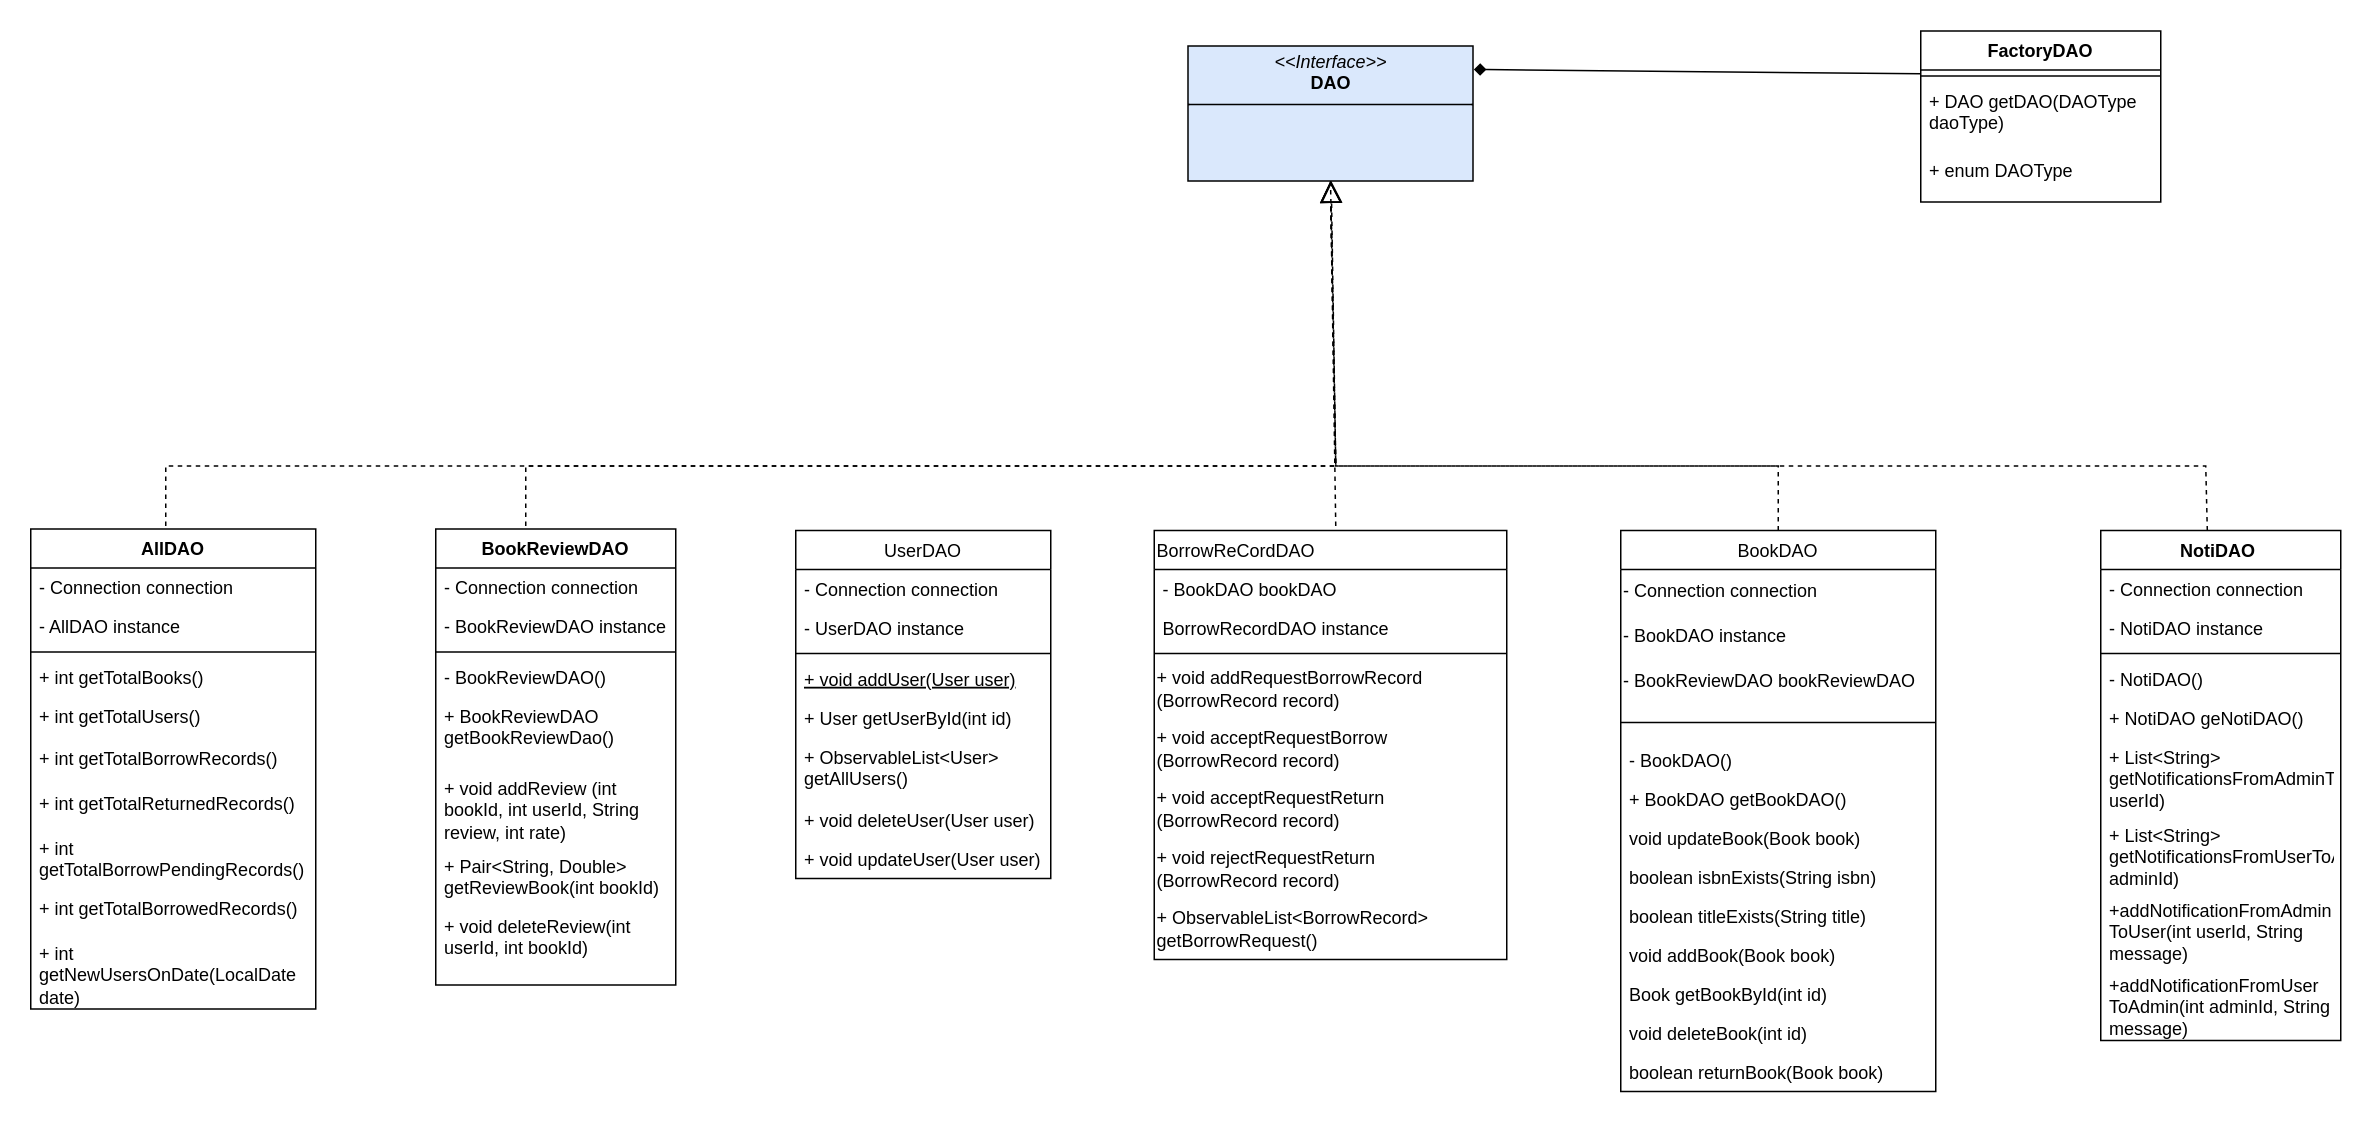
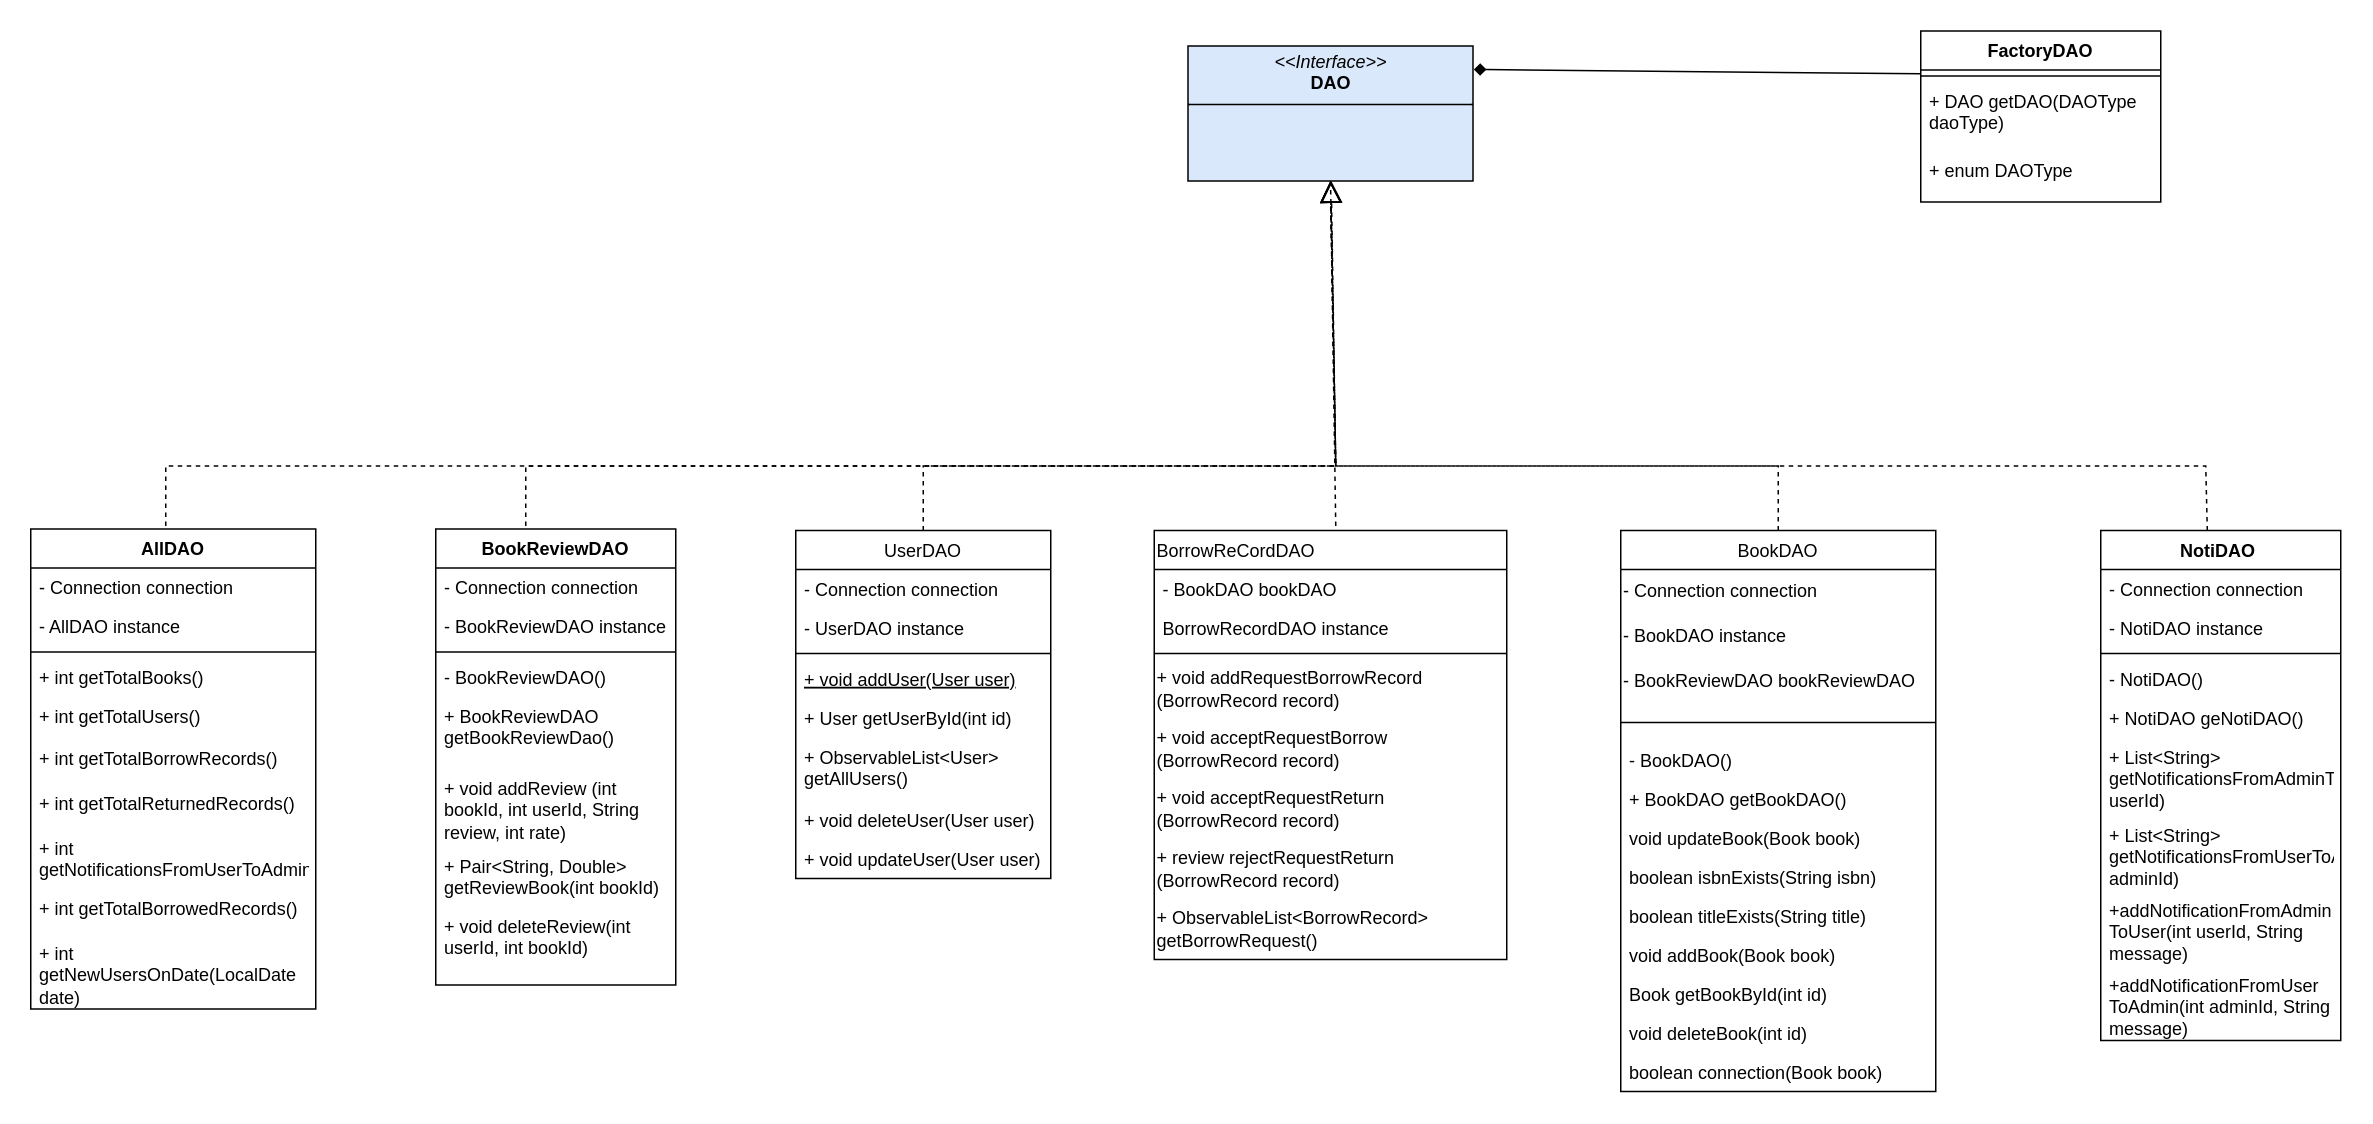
none -> (923, 499)
(175, 861) -> (175, 861)
(1281, 869) -> (1291, 869)
(1768, 1073) -> (1766, 1073)
